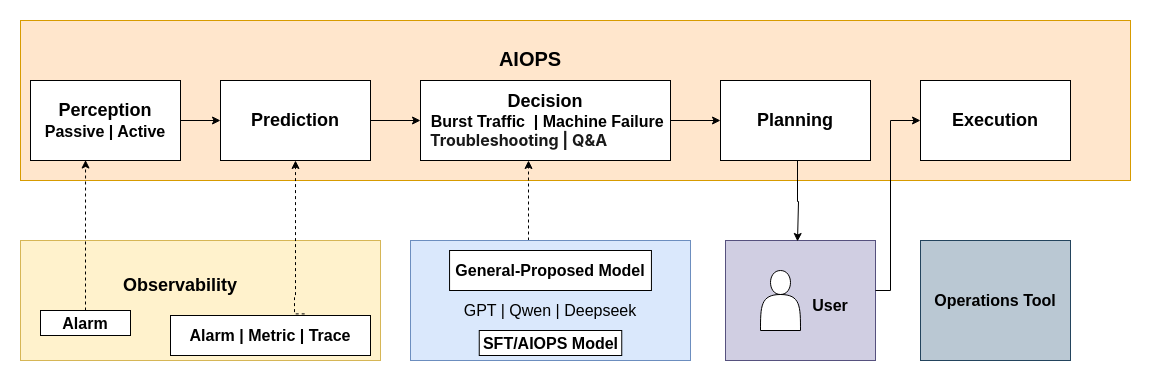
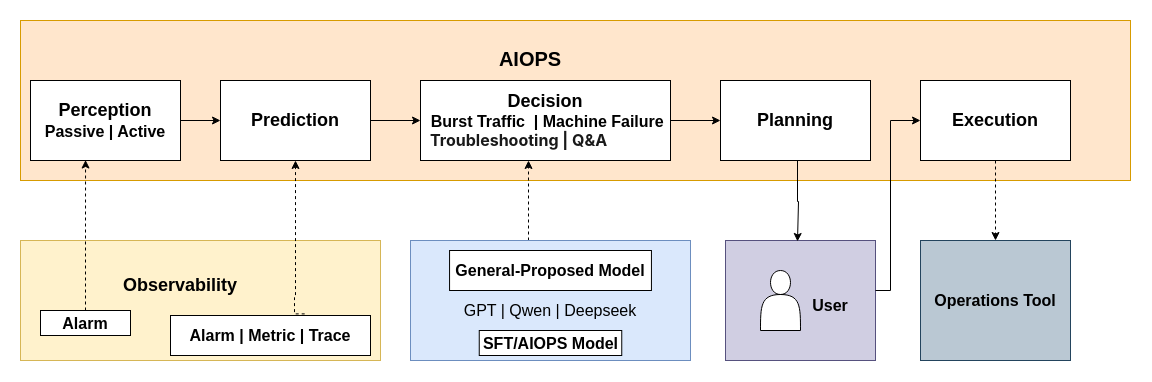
none -> (996, 197)
